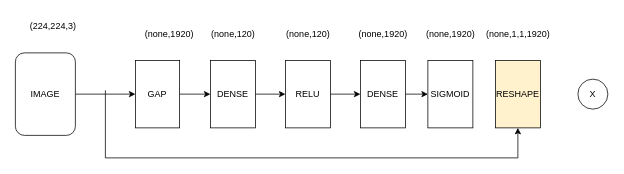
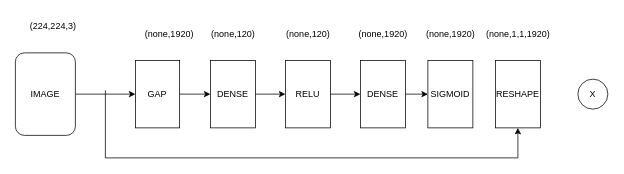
(518, 94) -> (518, 94)
